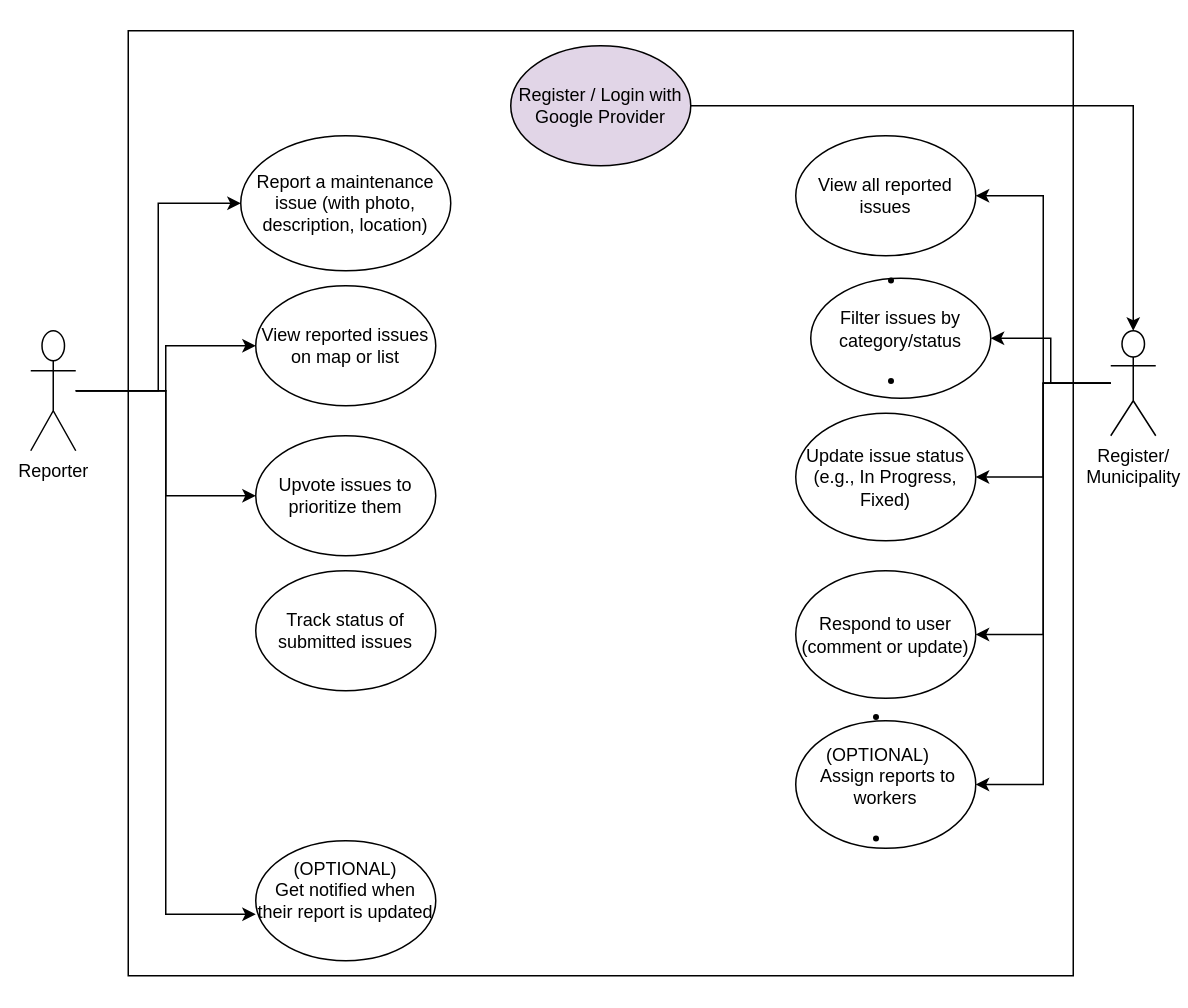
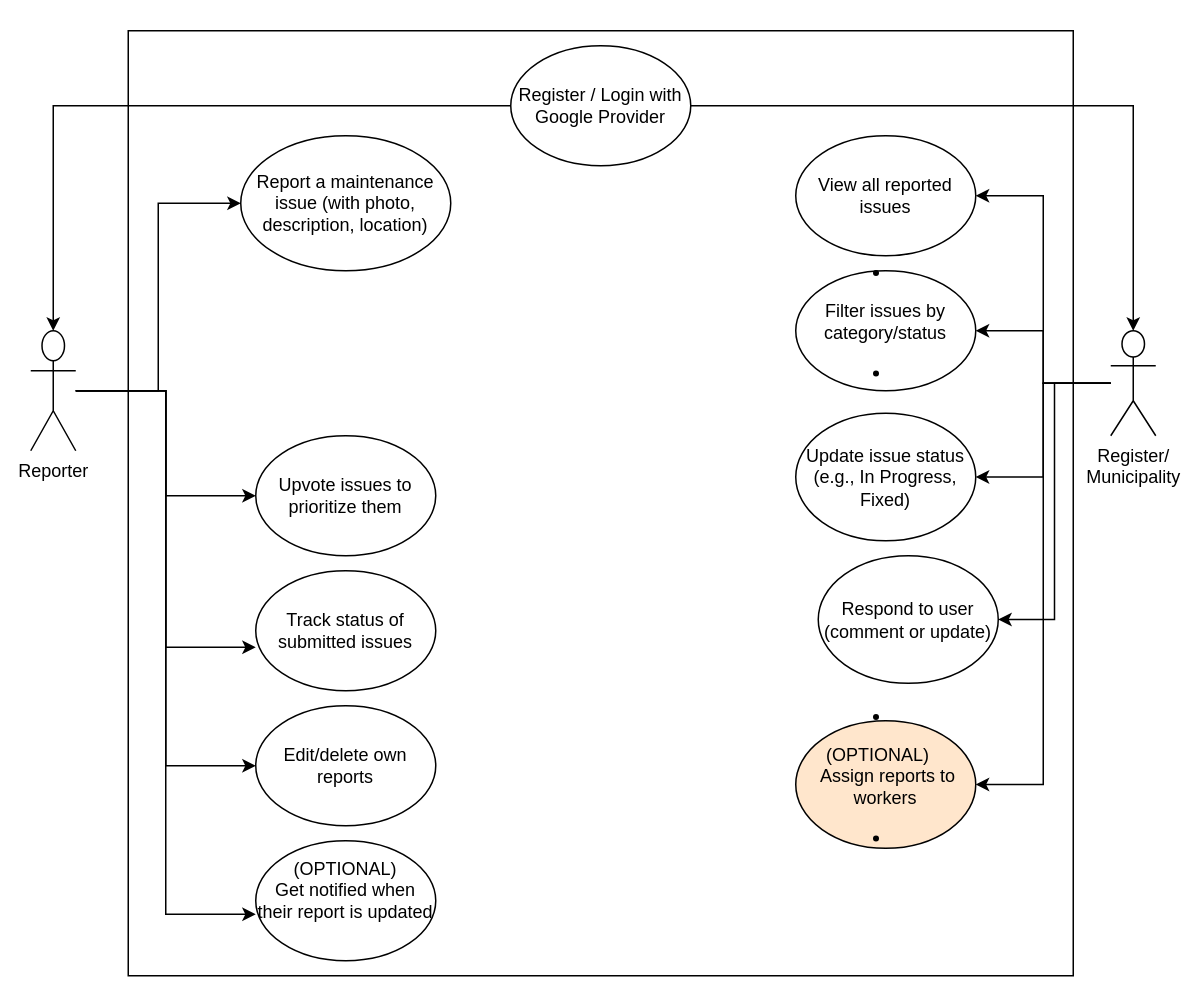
none -> (174, 106)
(601, 106) -> (601, 106)
(901, 338) -> (886, 331)
(184, 346) -> none
(346, 346) -> none
(886, 635) -> (908, 620)
none -> (207, 647)
none -> (207, 766)
none -> (346, 766)
(886, 785) -> (886, 785)
